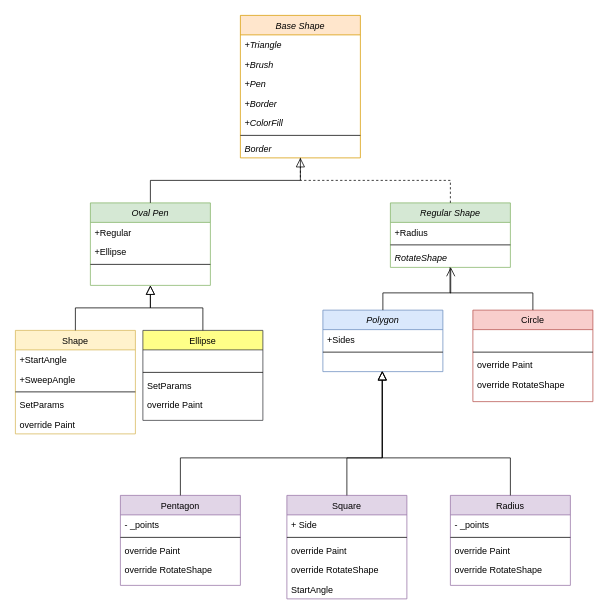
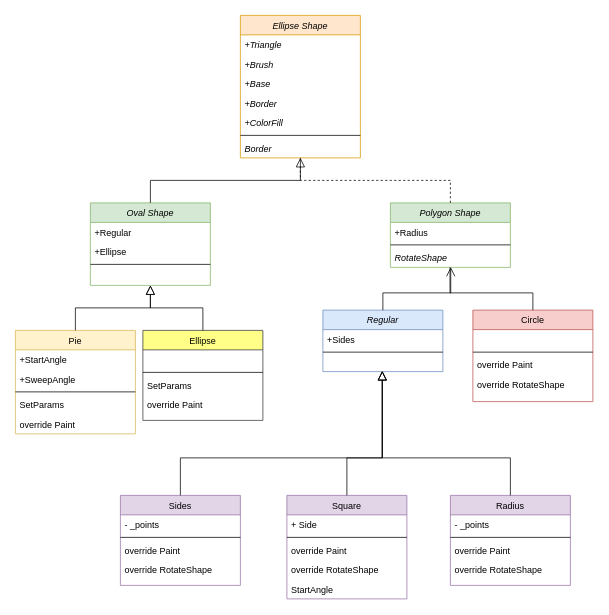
(300, 26) -> (300, 26)
(255, 84) -> (257, 84)
(150, 213) -> (150, 213)
(450, 213) -> (450, 213)
(383, 320) -> (383, 320)
(75, 341) -> (75, 341)
(180, 506) -> (180, 506)
